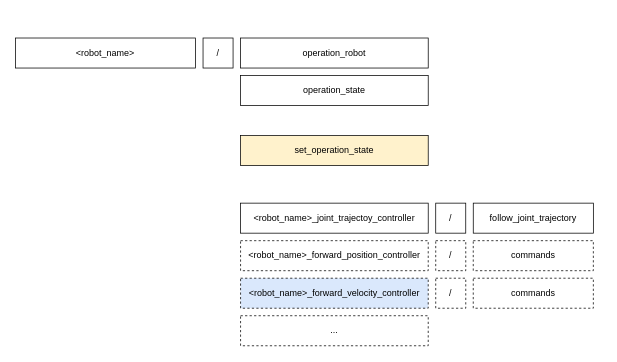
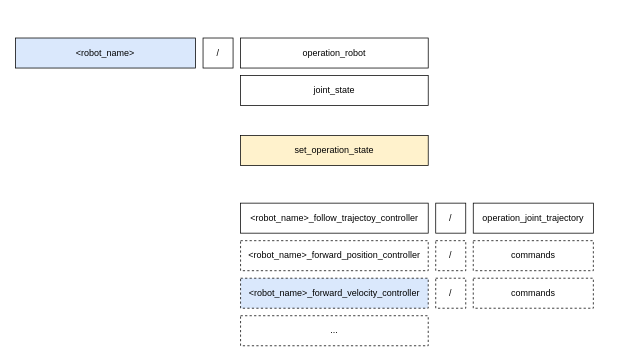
(105, 53) -> (105, 53)
(334, 90) -> (334, 90)
(334, 218) -> (334, 218)
(533, 218) -> (533, 218)
